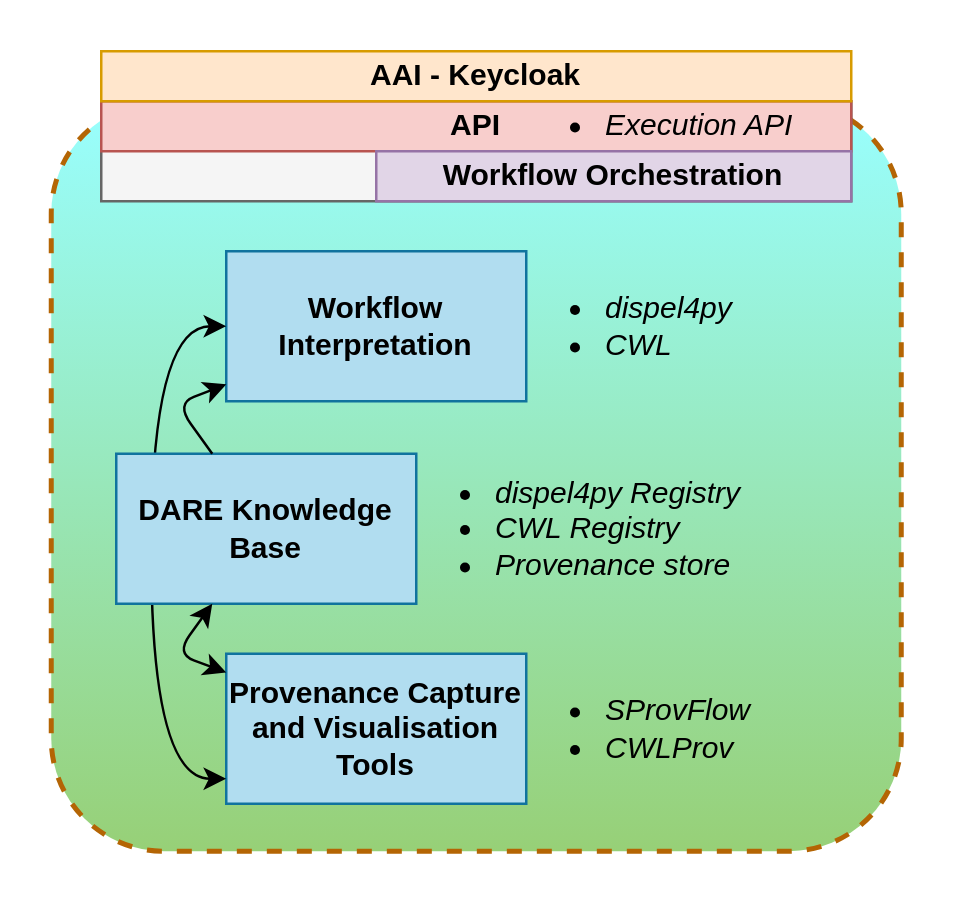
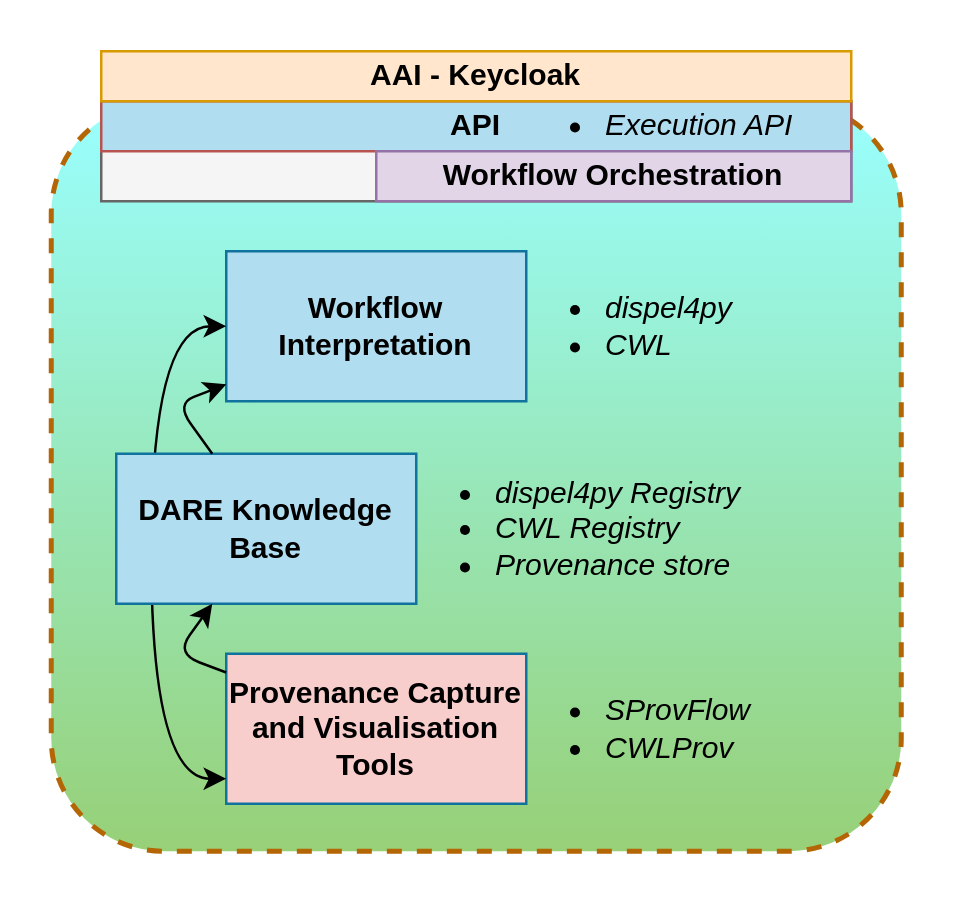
(476, 126) -> (476, 126)
(209, 666) -> (216, 669)
(376, 729) -> (376, 729)
